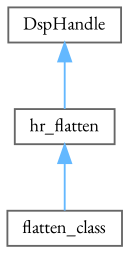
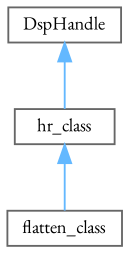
(65, 127) -> (65, 127)
